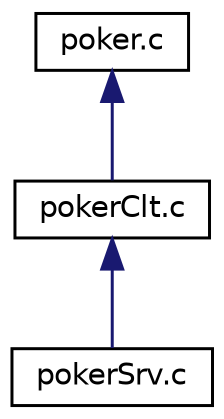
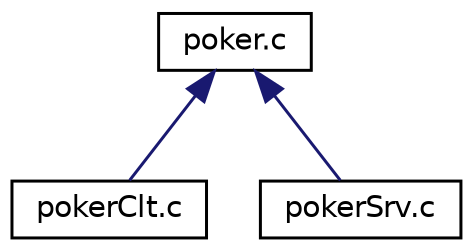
(112, 309) -> (307, 138)
